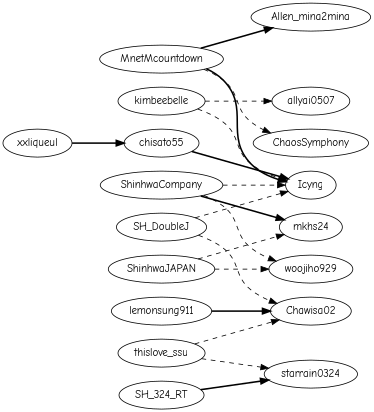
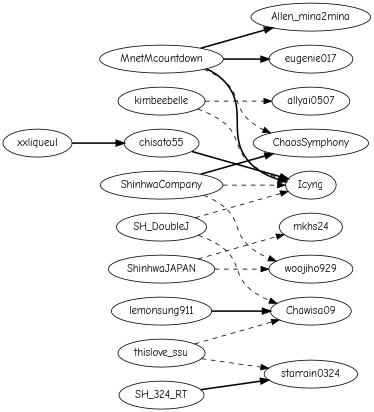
none -> (311, 59)
(246, 209) -> (227, 167)
(311, 311) -> (311, 311)
